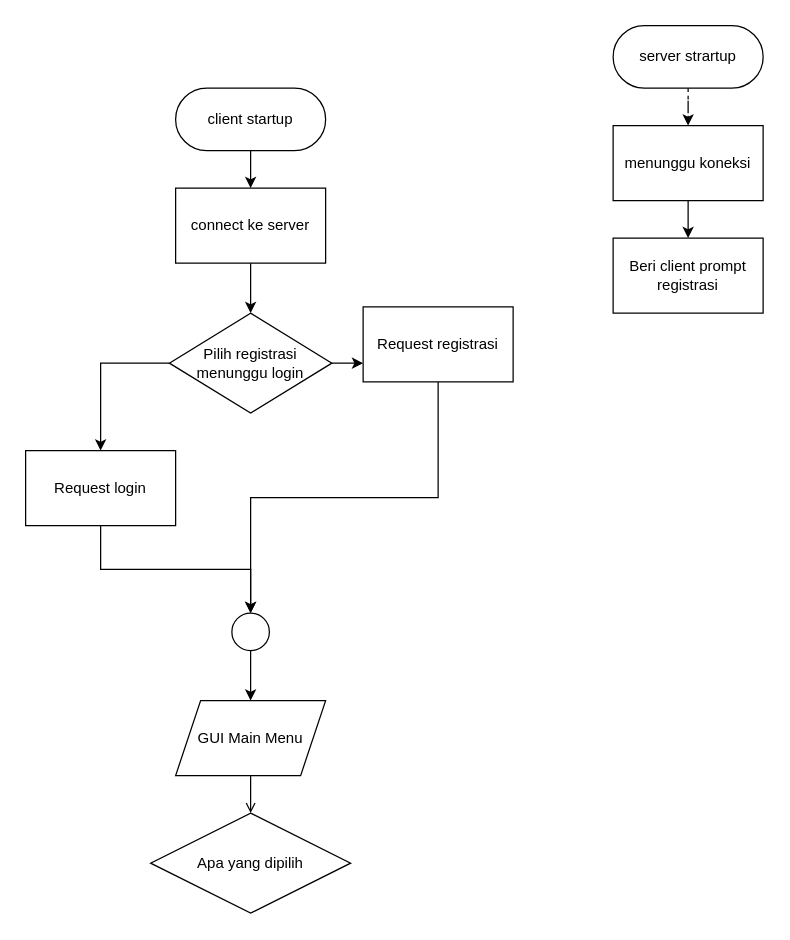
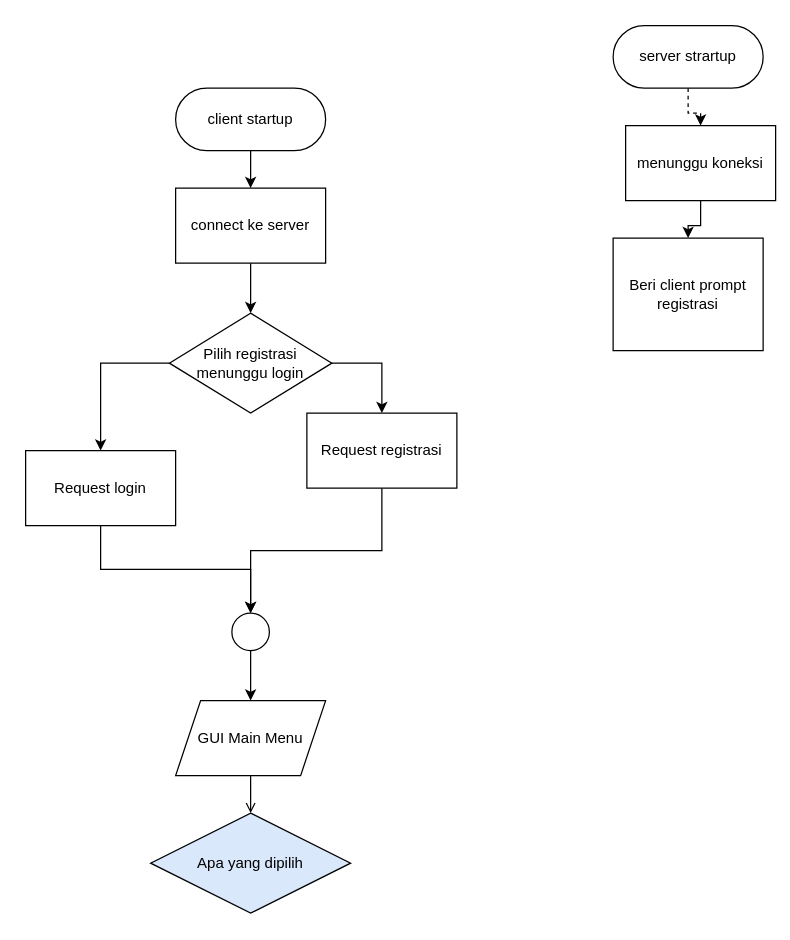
(688, 163) -> (701, 163)
(688, 276) -> (688, 294)
(438, 344) -> (382, 451)
(251, 863) -> (251, 863)
